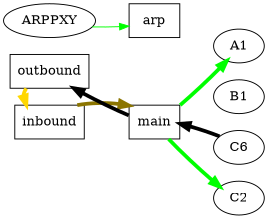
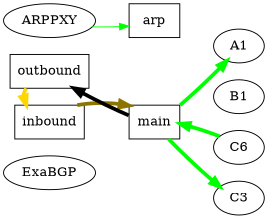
(205, 131) -> (205, 131)
none -> (50, 173)
(239, 198) -> (239, 198)
